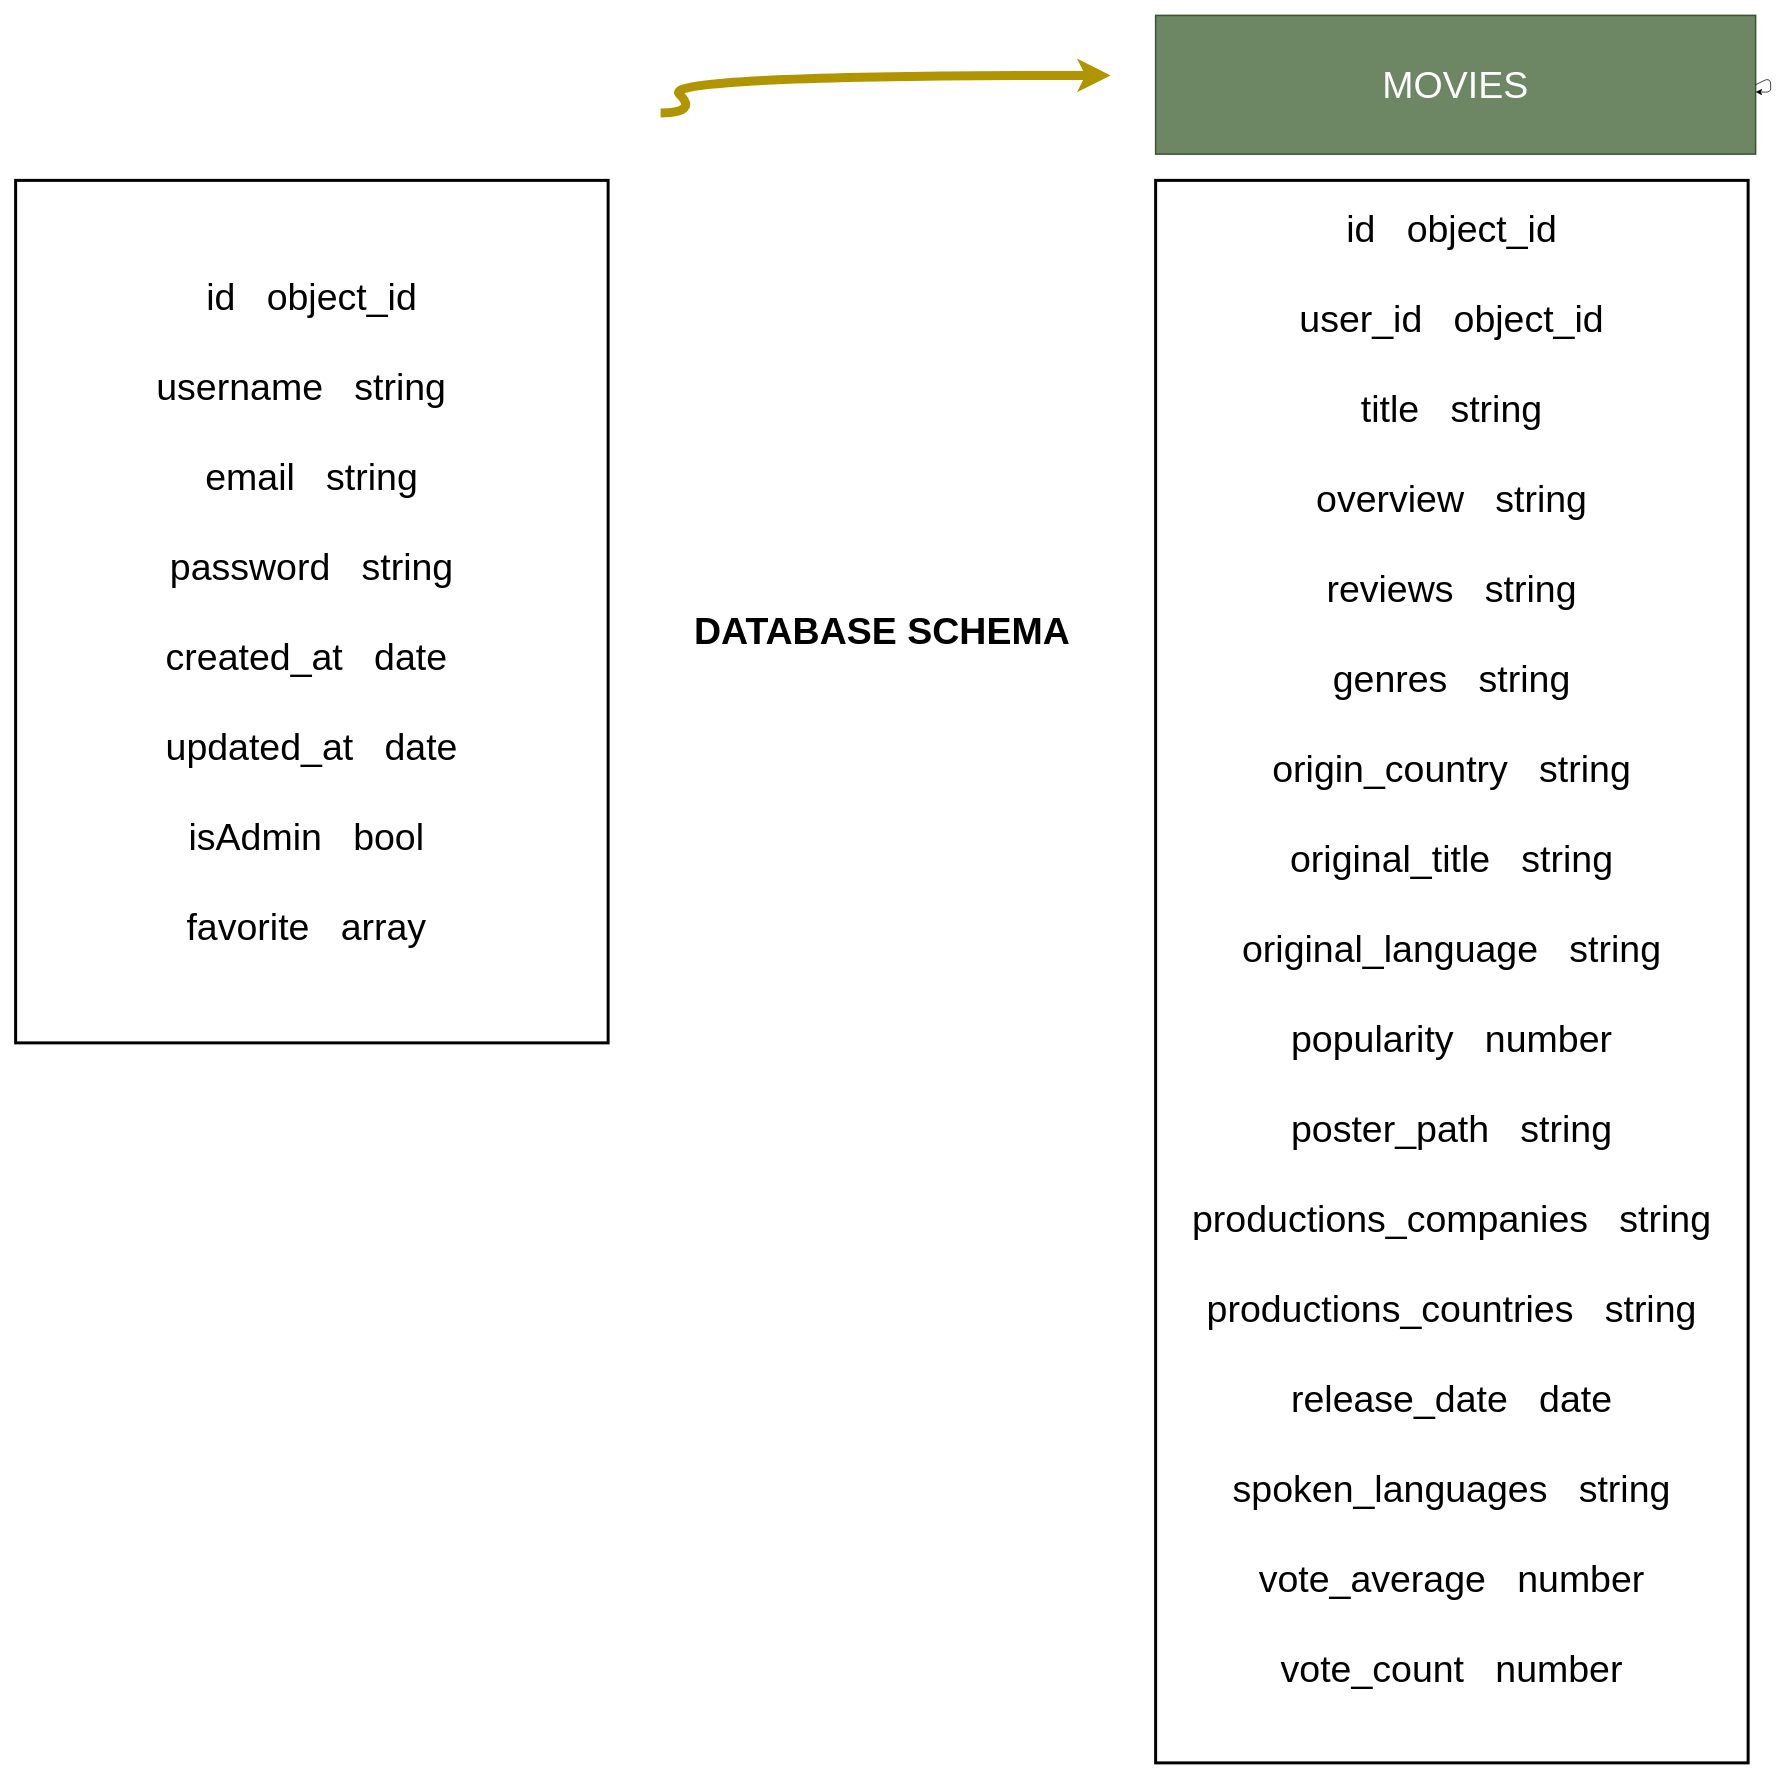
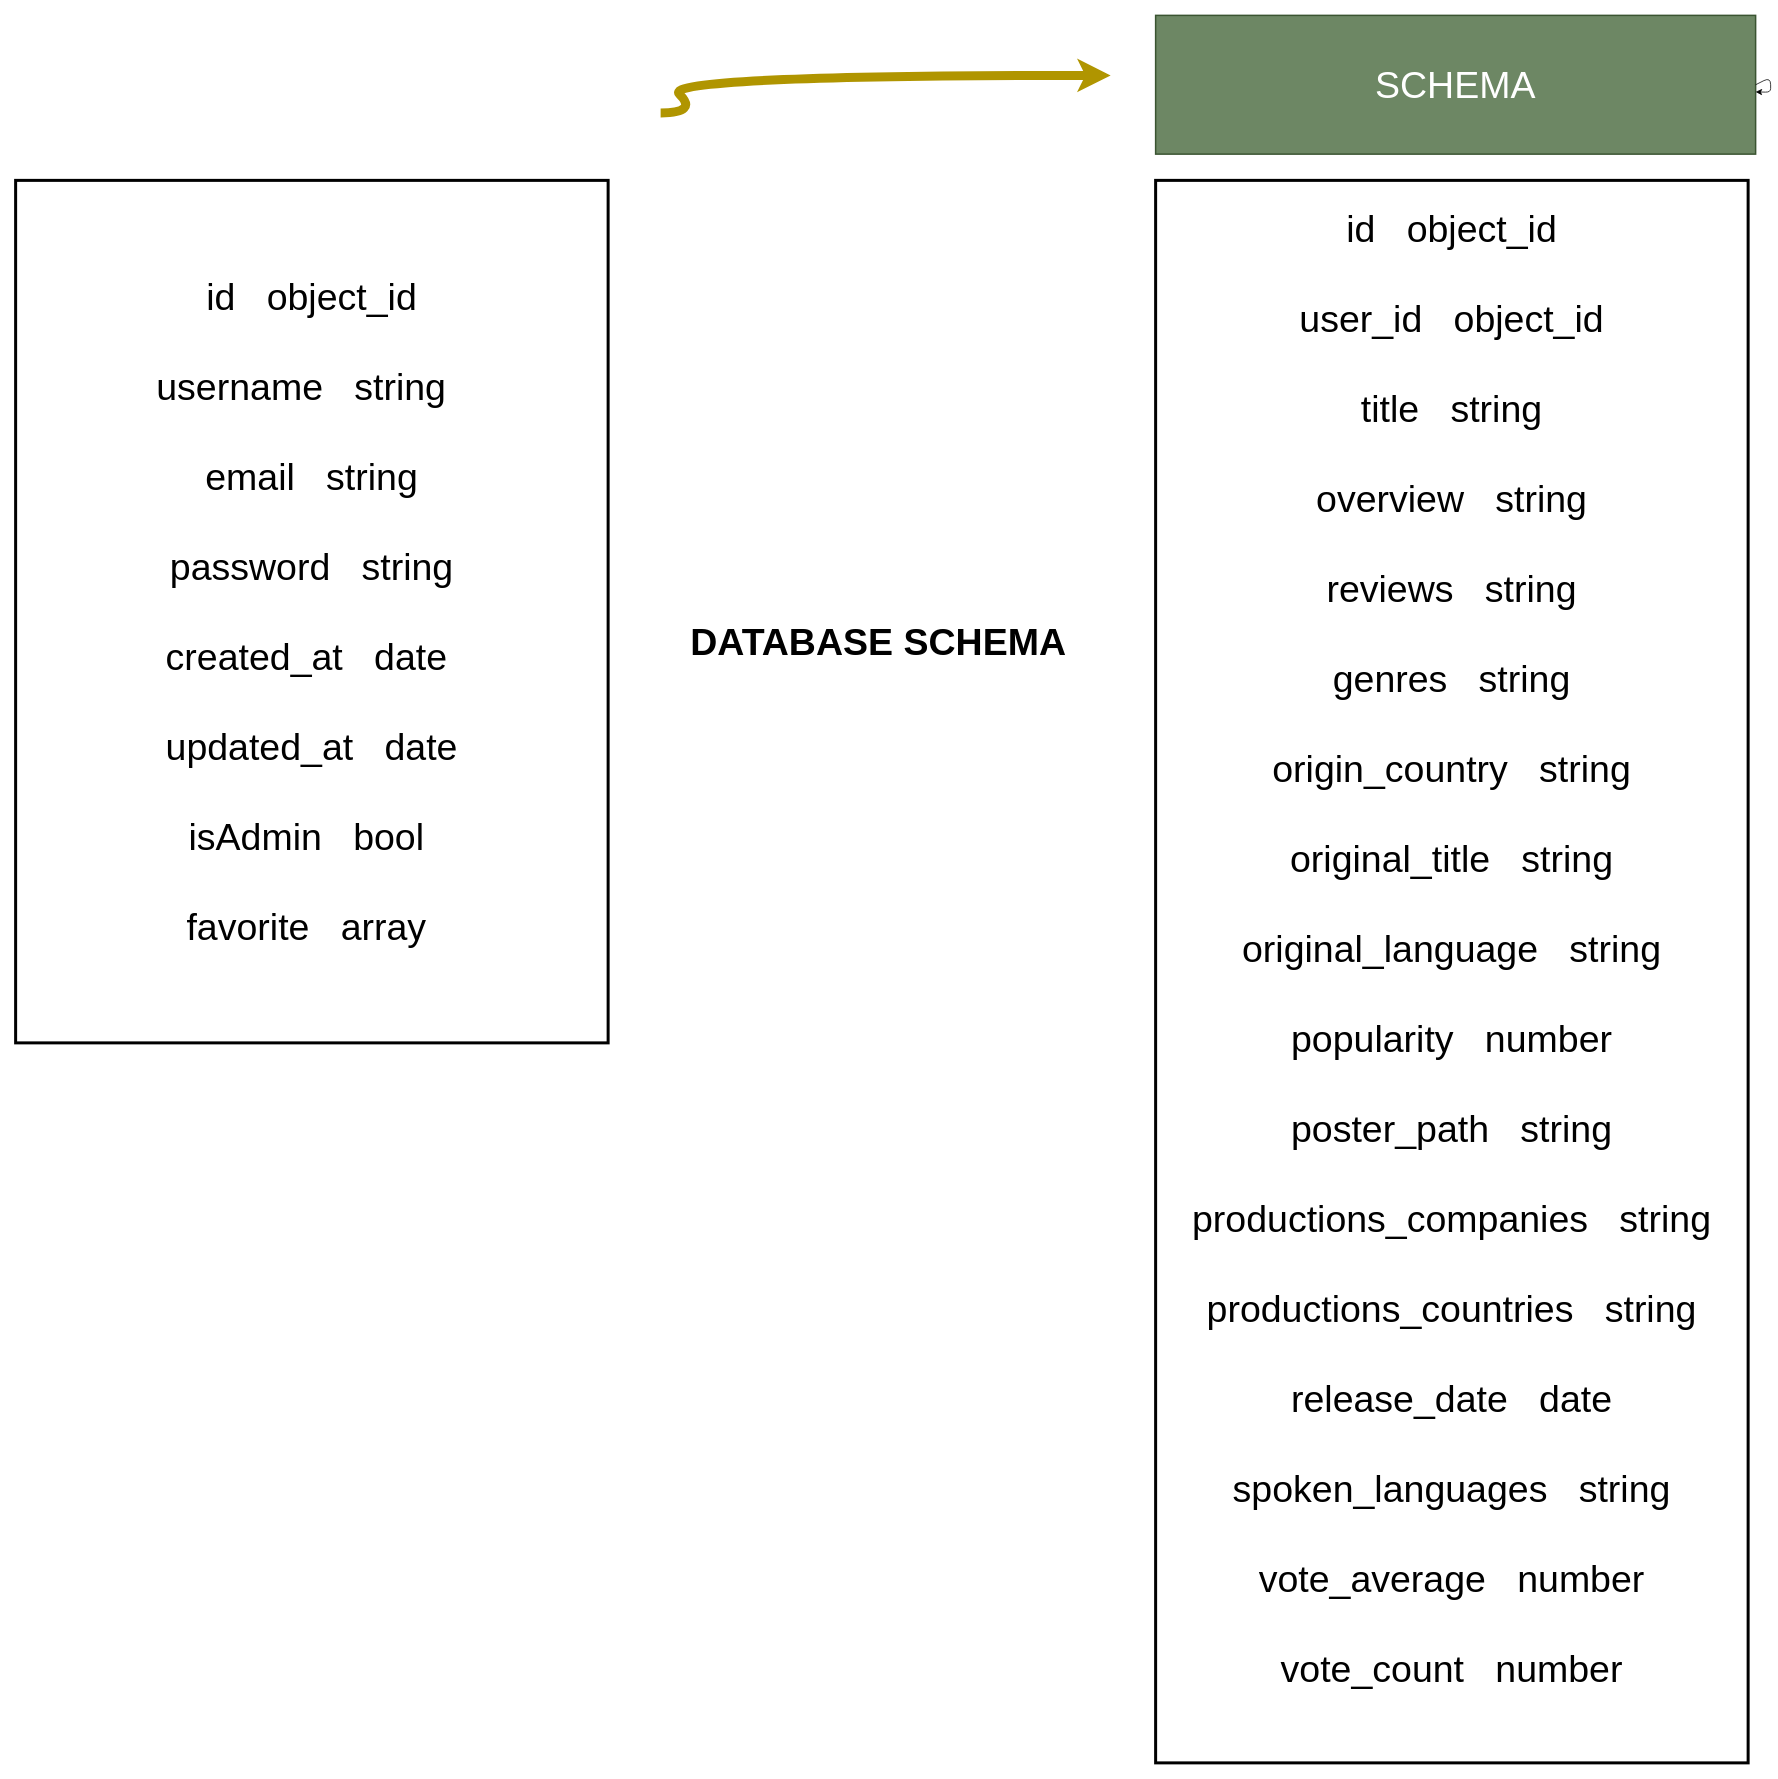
(1455, 85) -> (1455, 85)
(882, 630) -> (878, 642)
